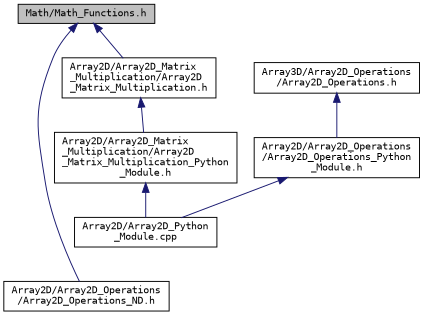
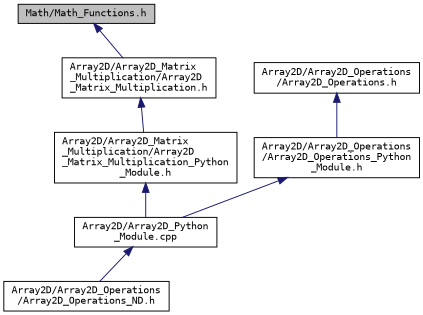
(337, 78) -> (337, 78)
(41, 155) -> (113, 268)
